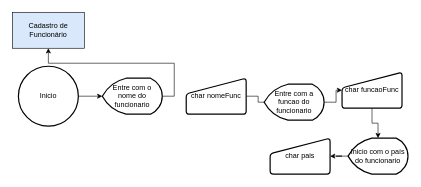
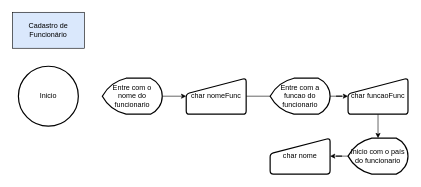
(48, 59) -> (180, 96)
(372, 90) -> (378, 96)
(96, 96) -> none
(294, 102) -> (300, 96)
(300, 156) -> (300, 156)
